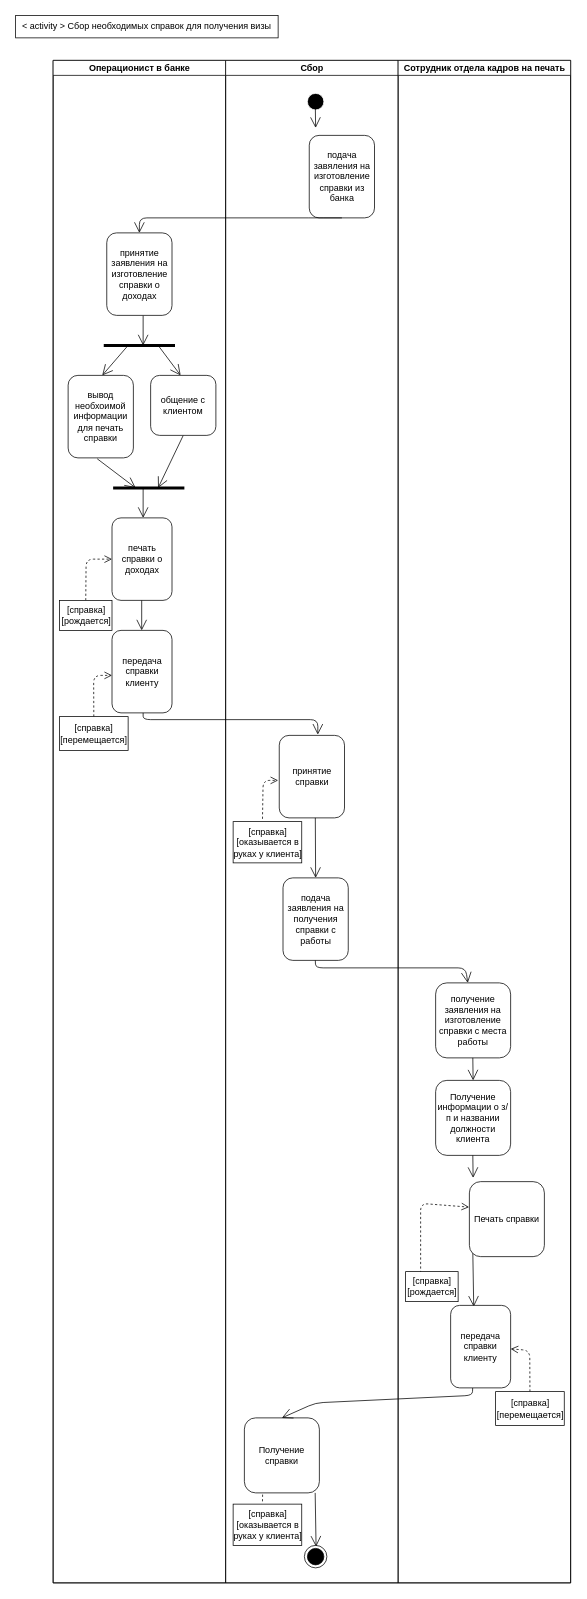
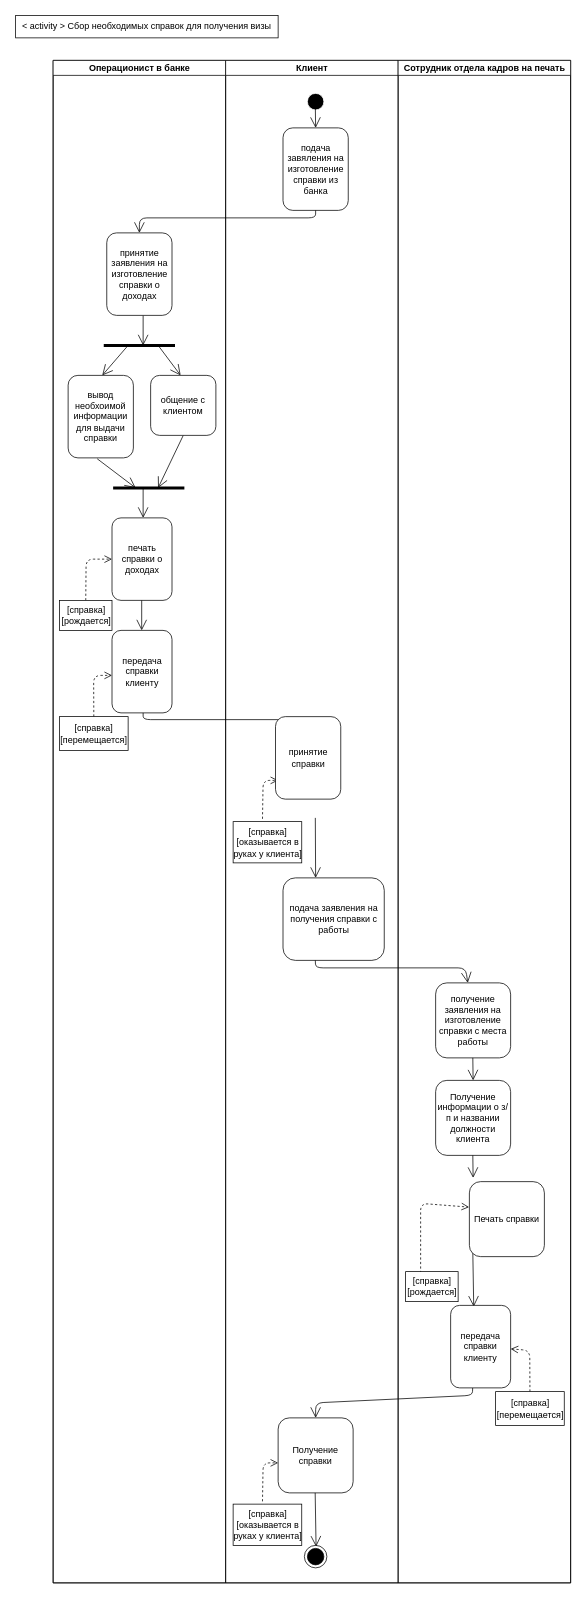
(312, 68) -> (312, 68)
(342, 177) -> (315, 169)
(101, 417) -> (101, 417)
(312, 777) -> (308, 758)
(315, 919) -> (333, 919)
(282, 1455) -> (315, 1455)
